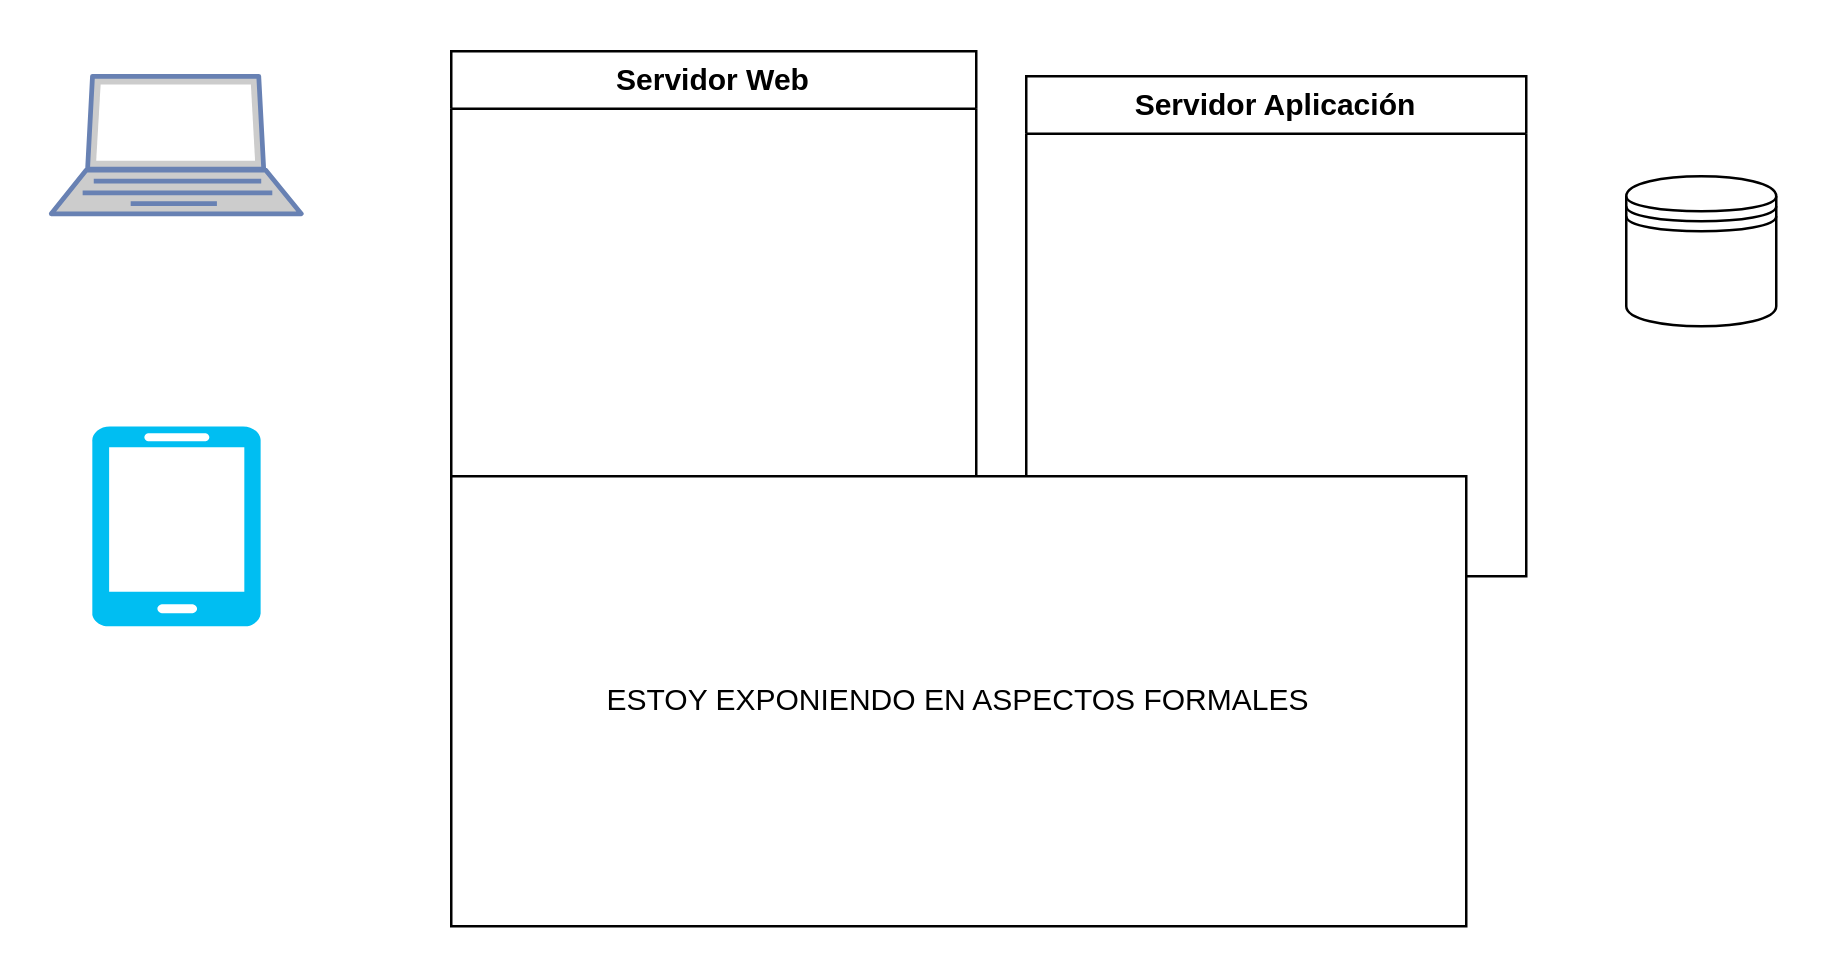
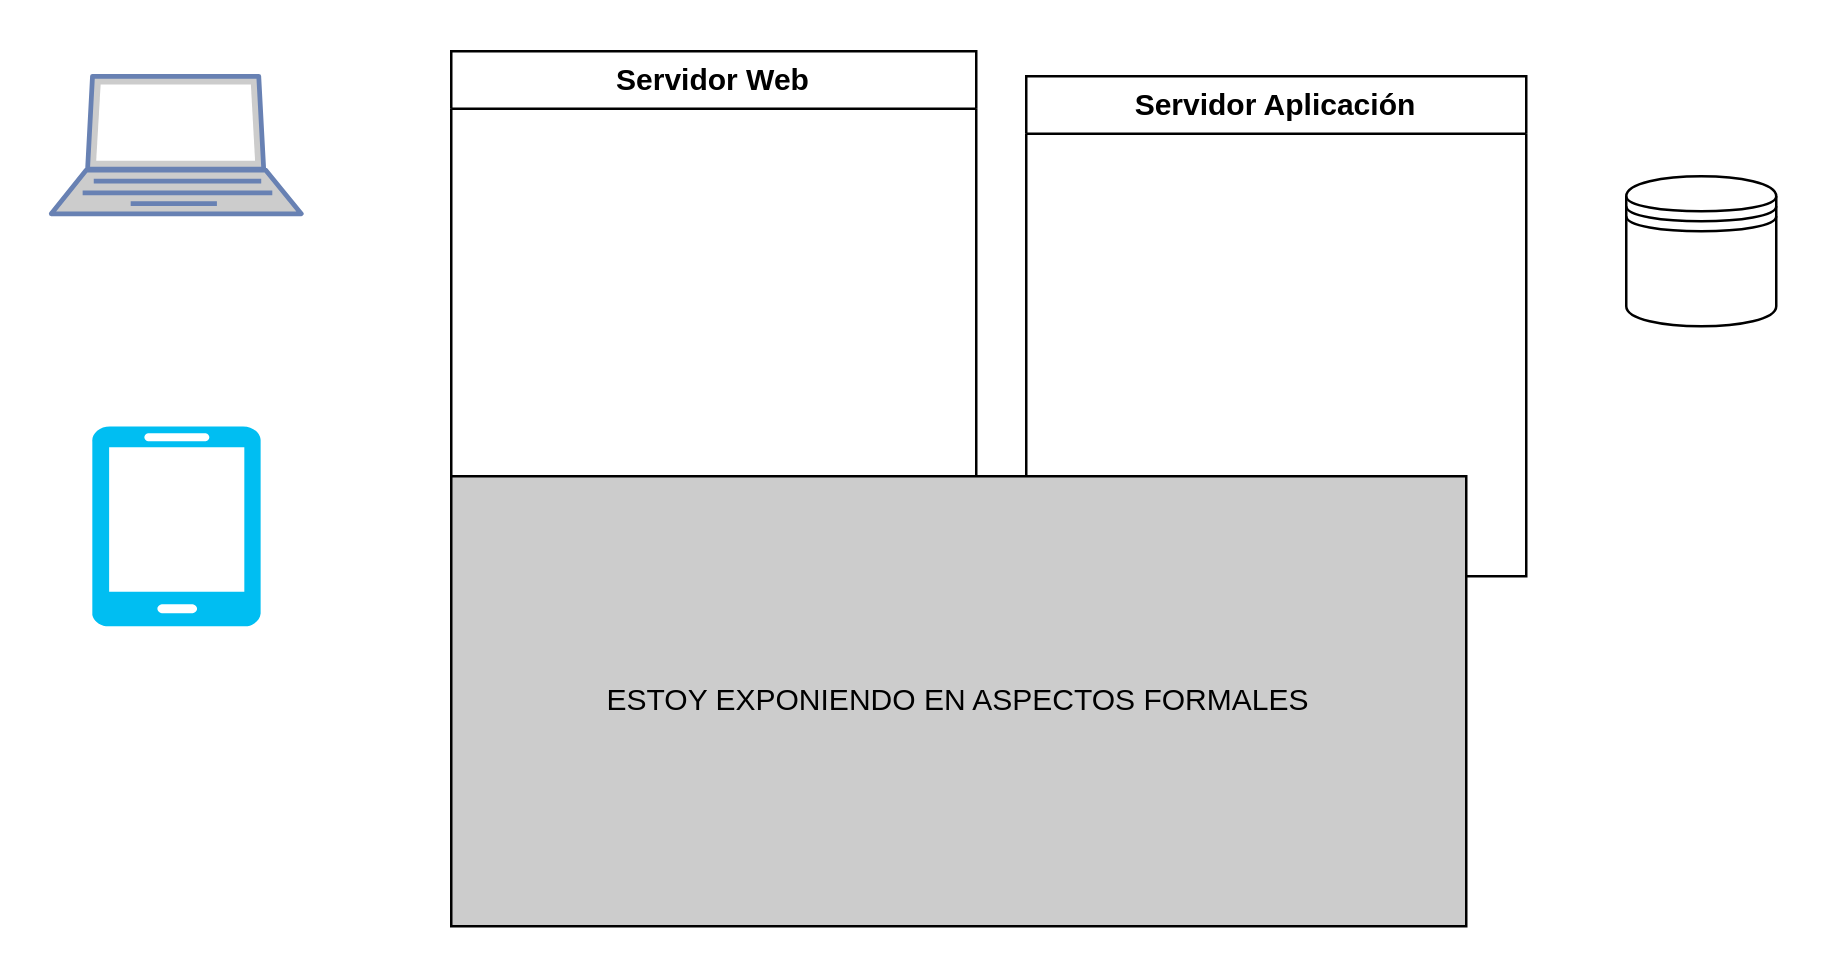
(959, 701) -> (959, 701)
